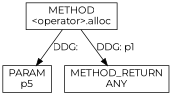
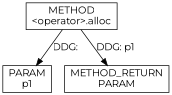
(27, 84) -> (27, 84)
(117, 84) -> (117, 84)
